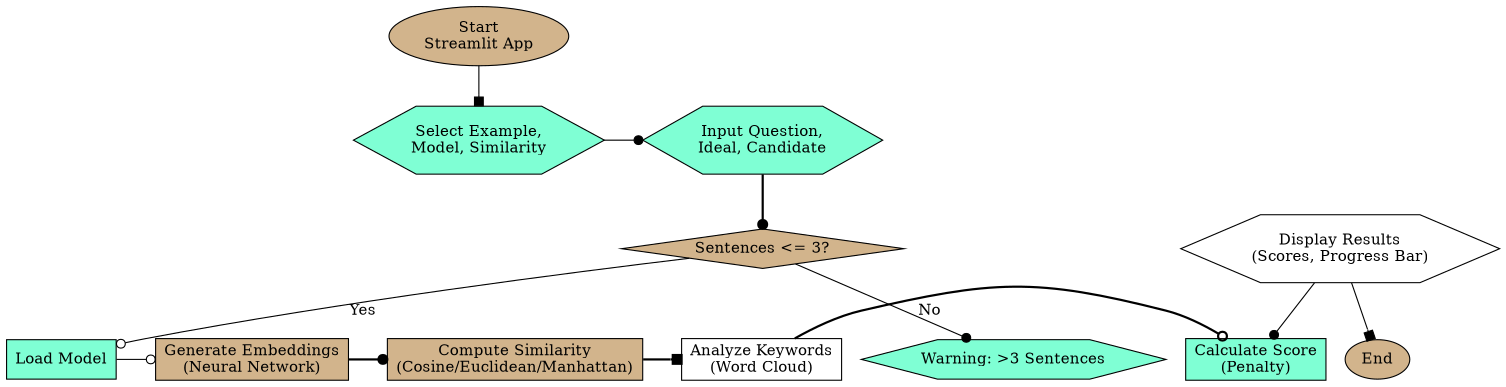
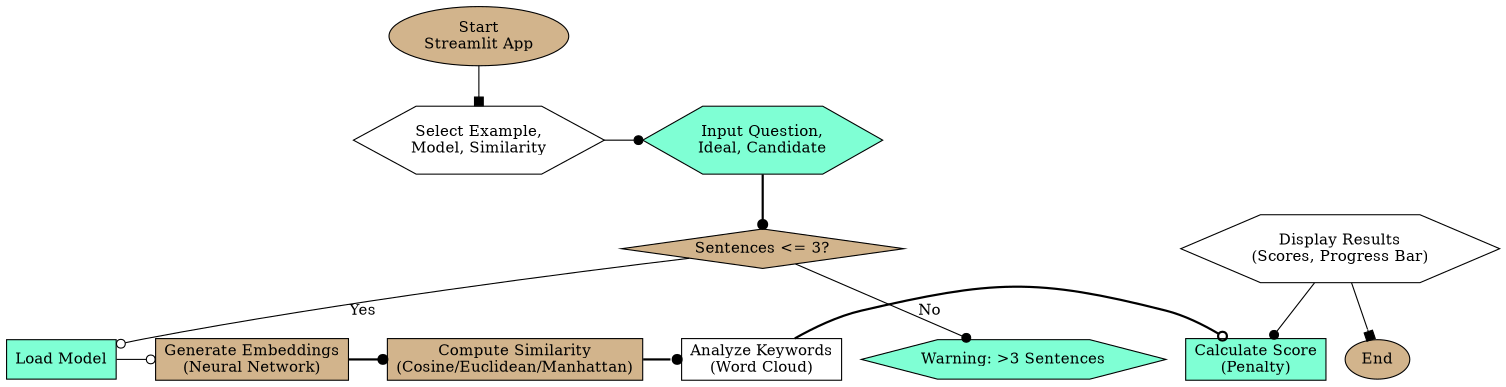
(479, 140) -> (479, 140)
(657, 359) -> (657, 359)
